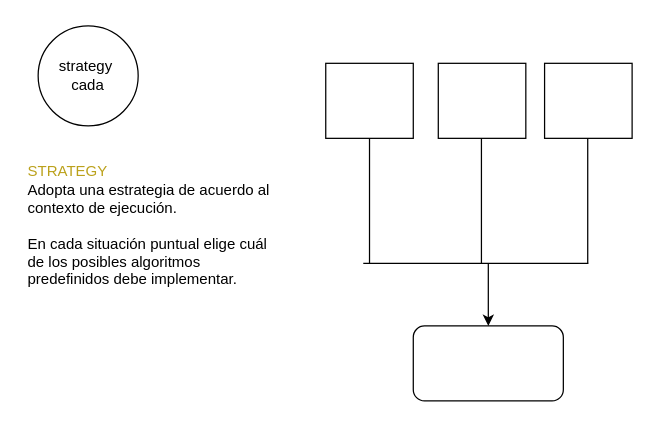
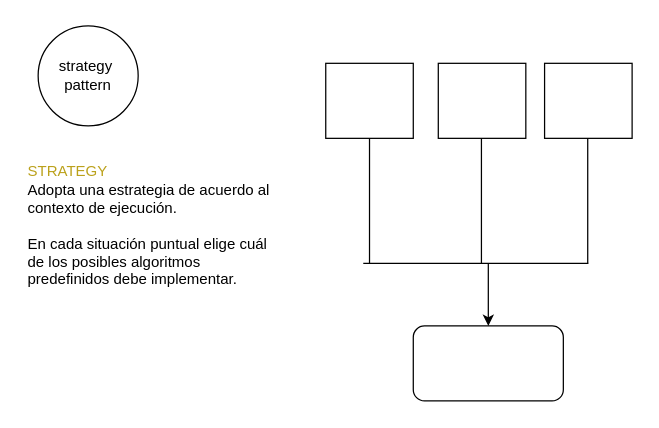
(88, 76) -> (88, 76)
